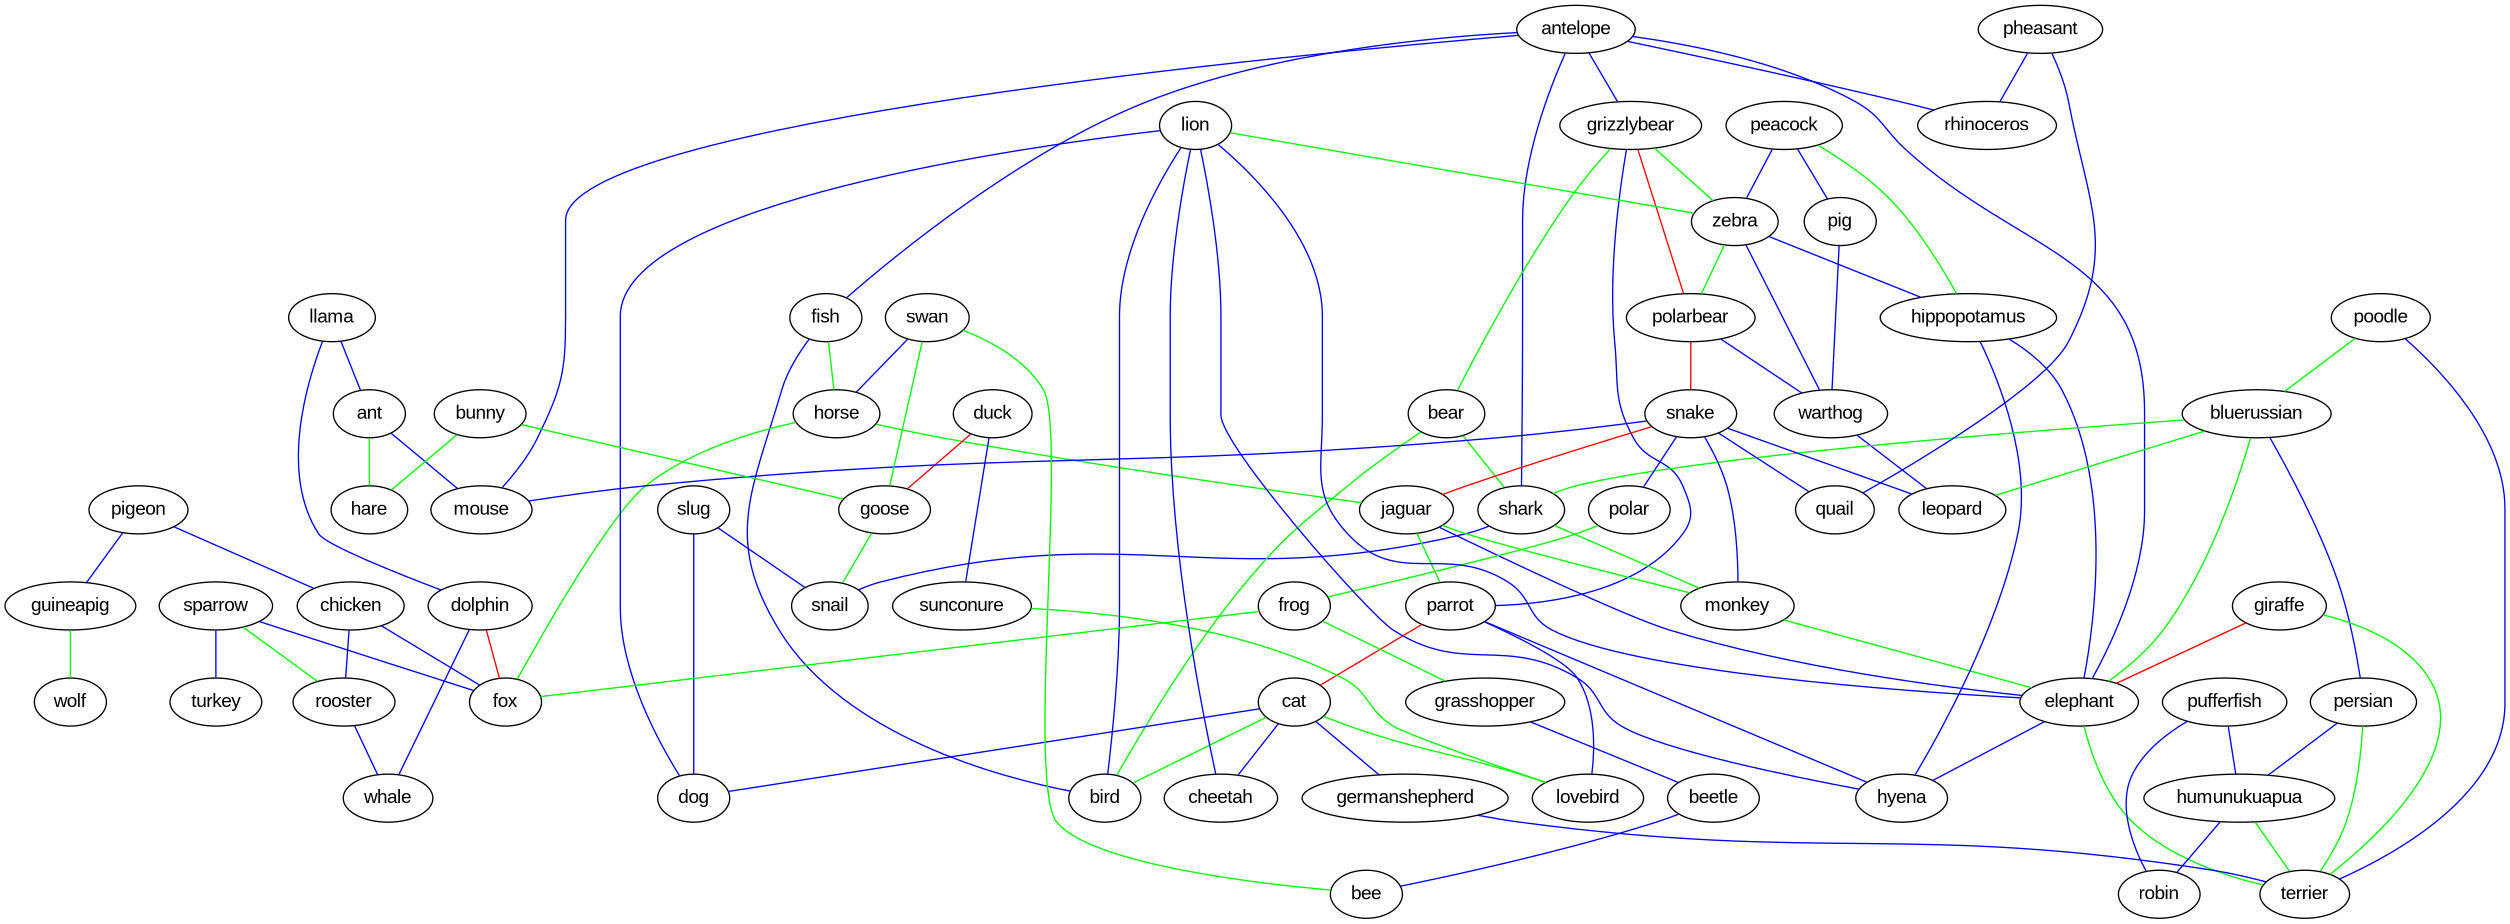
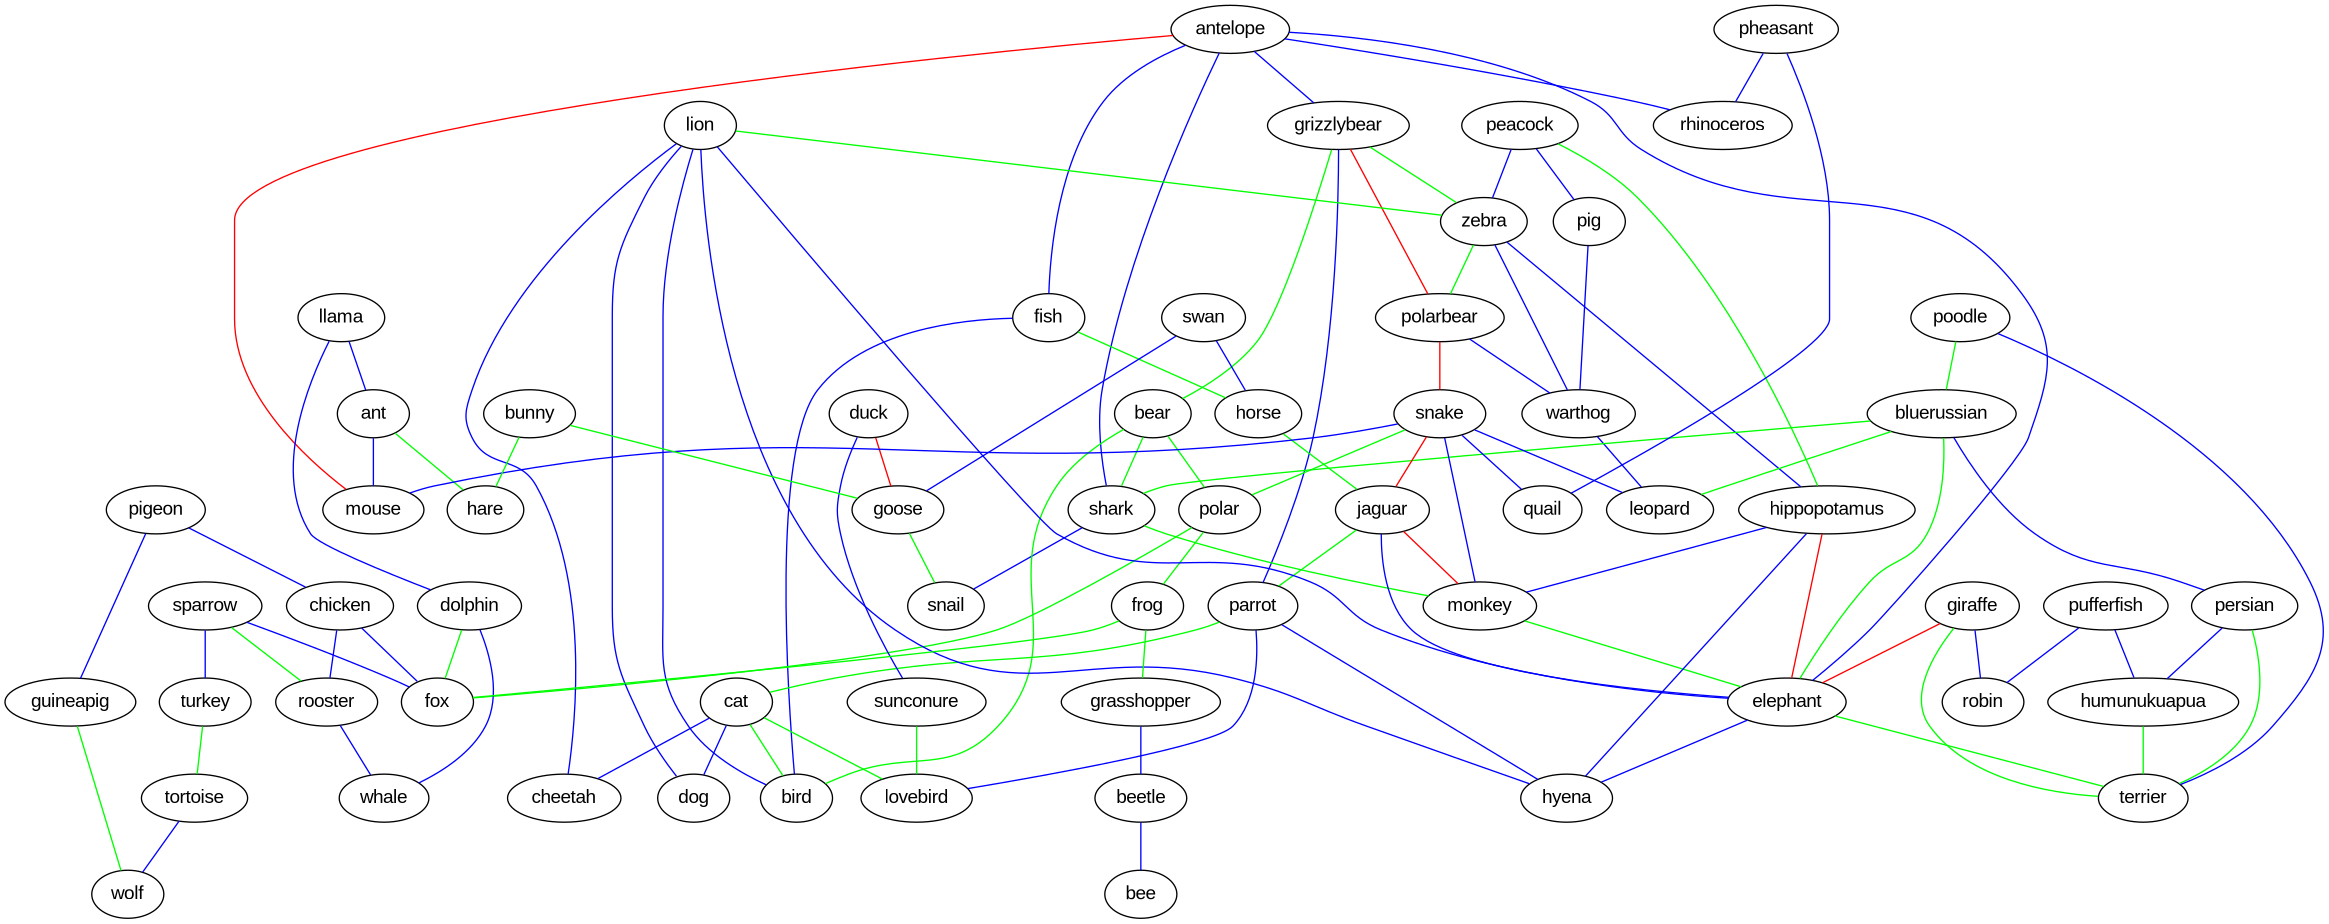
(890, 110) -> (539, 113)
(906, 414) -> (1051, 413)
(1665, 454) -> (1336, 459)
none -> (1186, 462)
(2092, 495) -> (1807, 606)
(629, 503) -> (956, 640)
(694, 510) -> none
none -> (1646, 560)
(1566, 561) -> (1431, 558)
(493, 654) -> (453, 654)
(1371, 655) -> (995, 660)
(1045, 698) -> none
none -> (195, 798)
(1405, 798) -> none
(2198, 847) -> (1978, 654)
